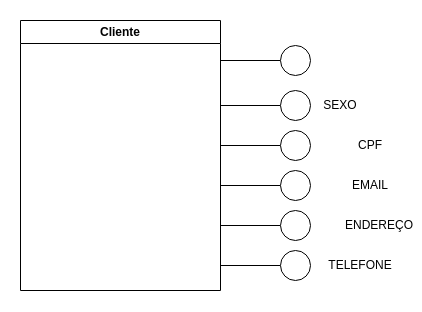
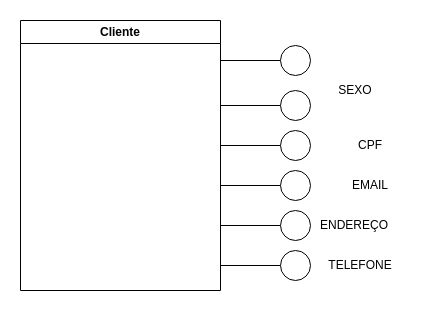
(341, 106) -> (356, 91)
(380, 226) -> (355, 226)
